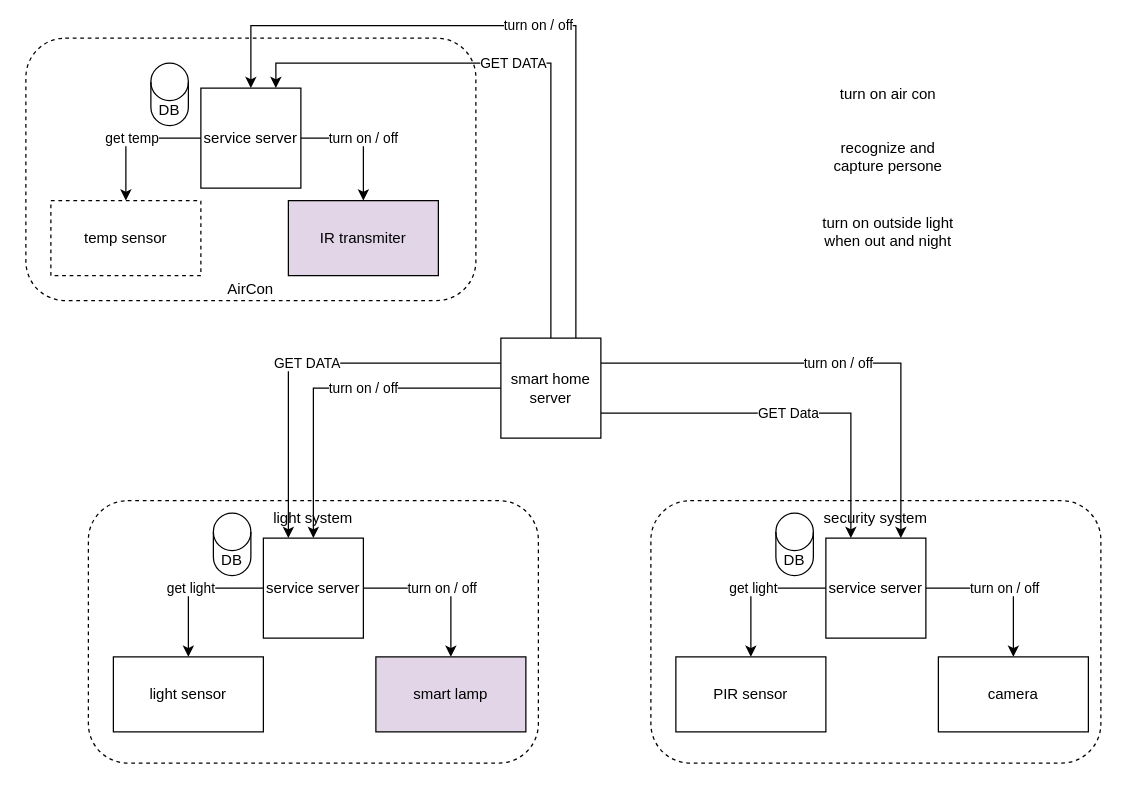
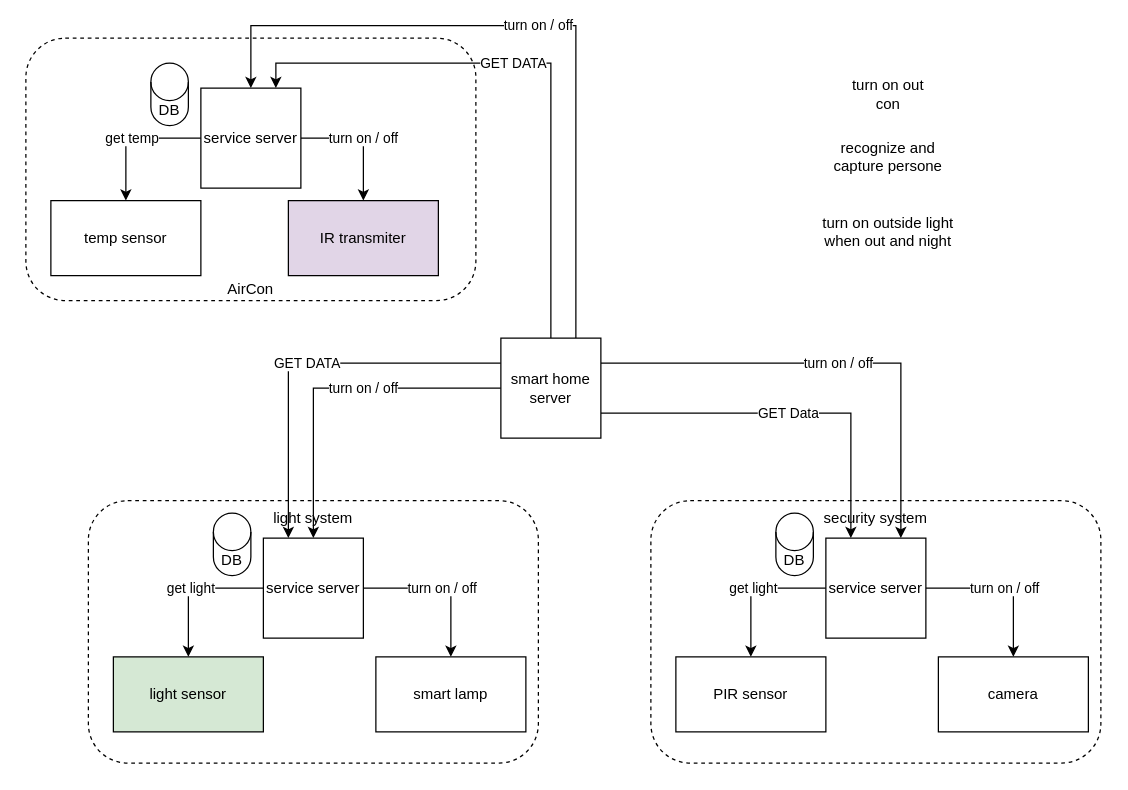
(888, 94) -> (888, 94)
(126, 238) -> (126, 238)
(188, 694) -> (188, 694)
(451, 694) -> (451, 694)
